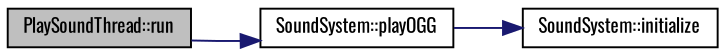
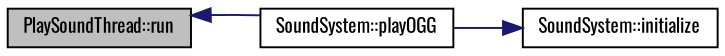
(216, 41) -> (235, 15)
